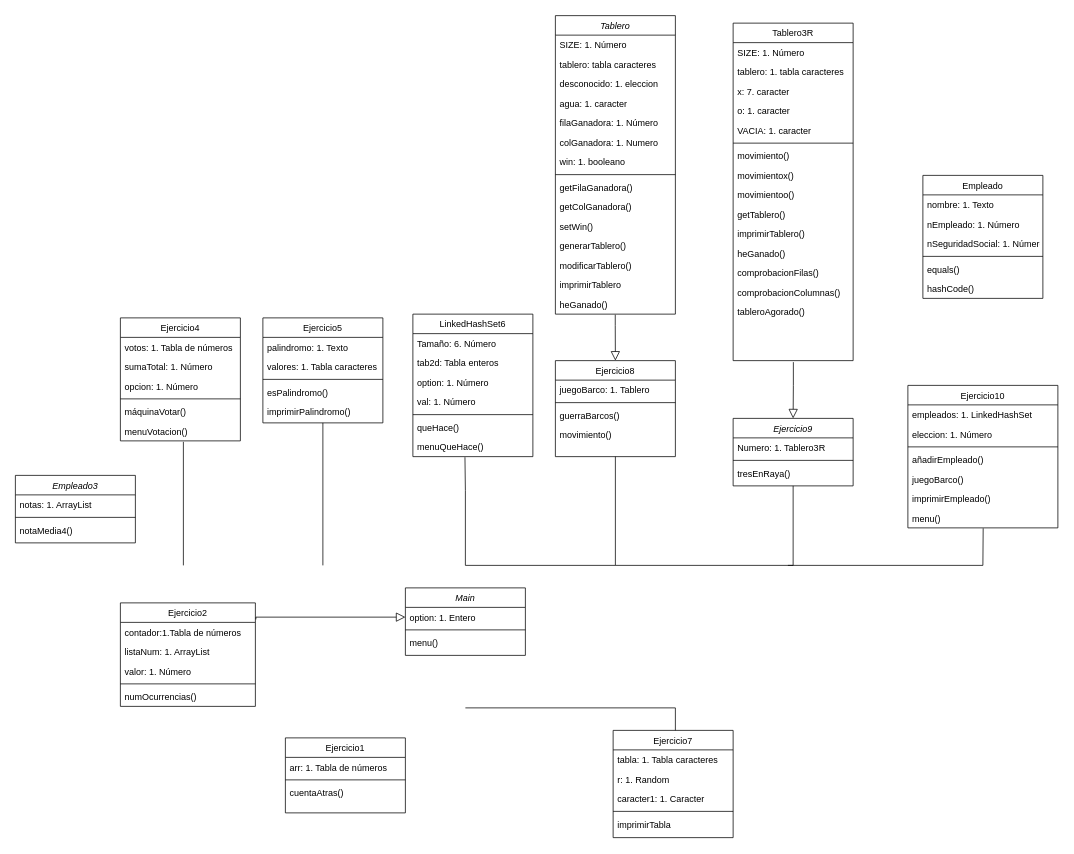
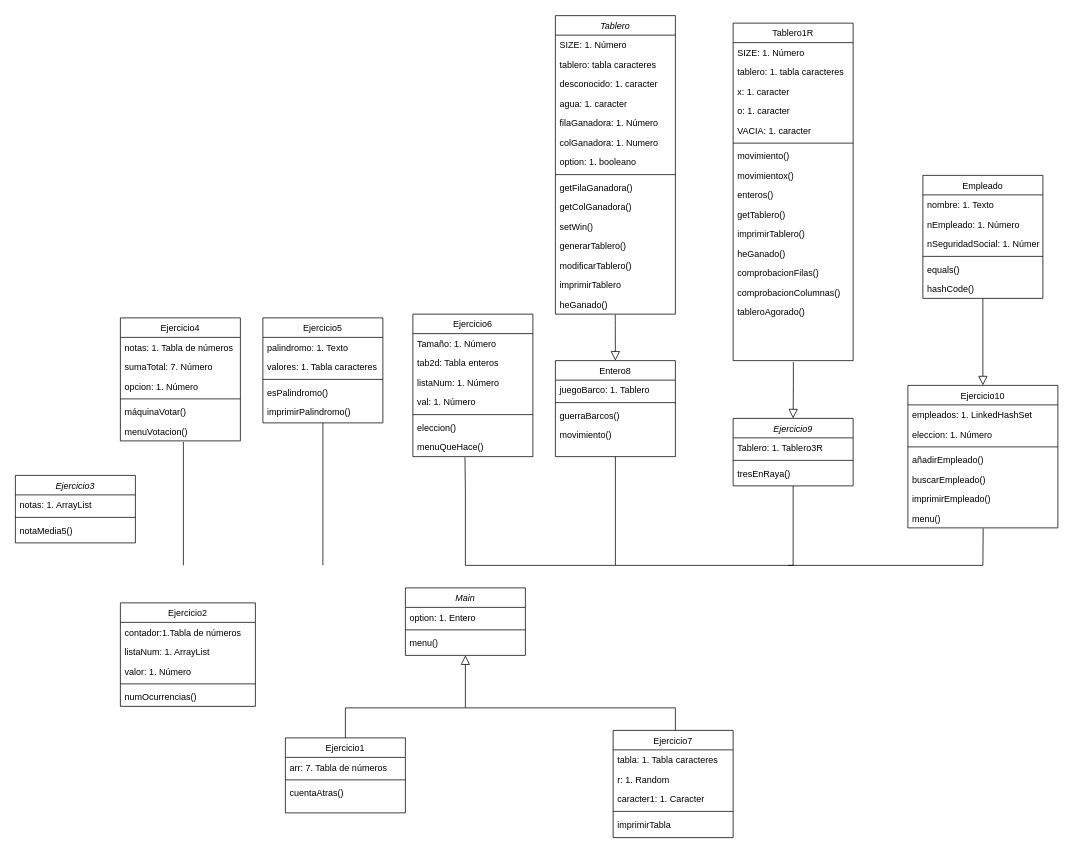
(793, 33) -> (793, 33)
(612, 84) -> (614, 84)
(768, 92) -> (768, 92)
(593, 162) -> (600, 162)
(768, 195) -> (760, 195)
(473, 324) -> (473, 324)
none -> (983, 338)
(455, 344) -> (455, 344)
(182, 347) -> (182, 347)
(169, 367) -> (169, 367)
(615, 371) -> (615, 371)
(454, 383) -> (458, 383)
(440, 428) -> (440, 428)
(782, 448) -> (783, 448)
(942, 479) -> (951, 479)
(75, 485) -> (75, 485)
(49, 530) -> (49, 530)
(325, 617) -> none
none -> (411, 708)
(342, 767) -> (342, 767)
